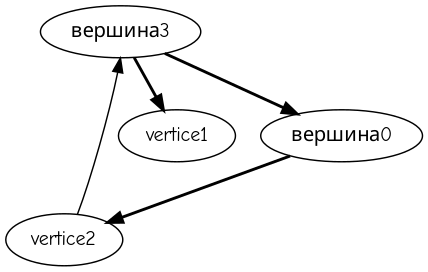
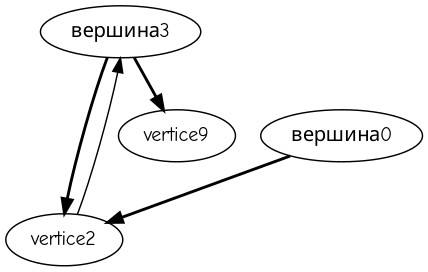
(224, 81) -> (85, 128)
(177, 136) -> (177, 136)
